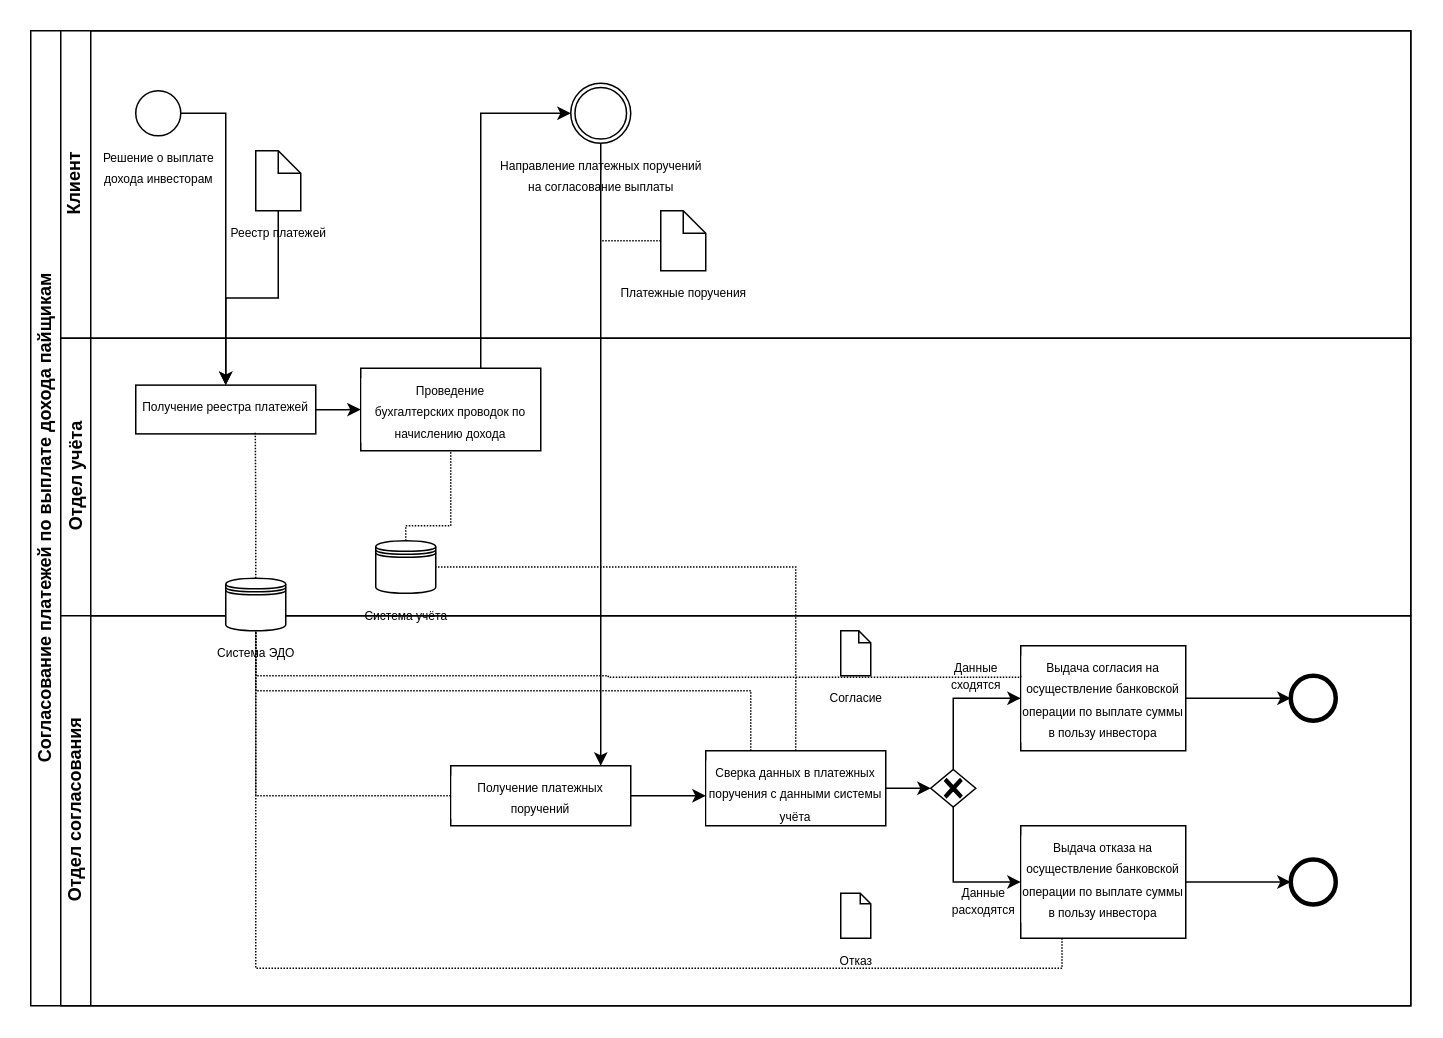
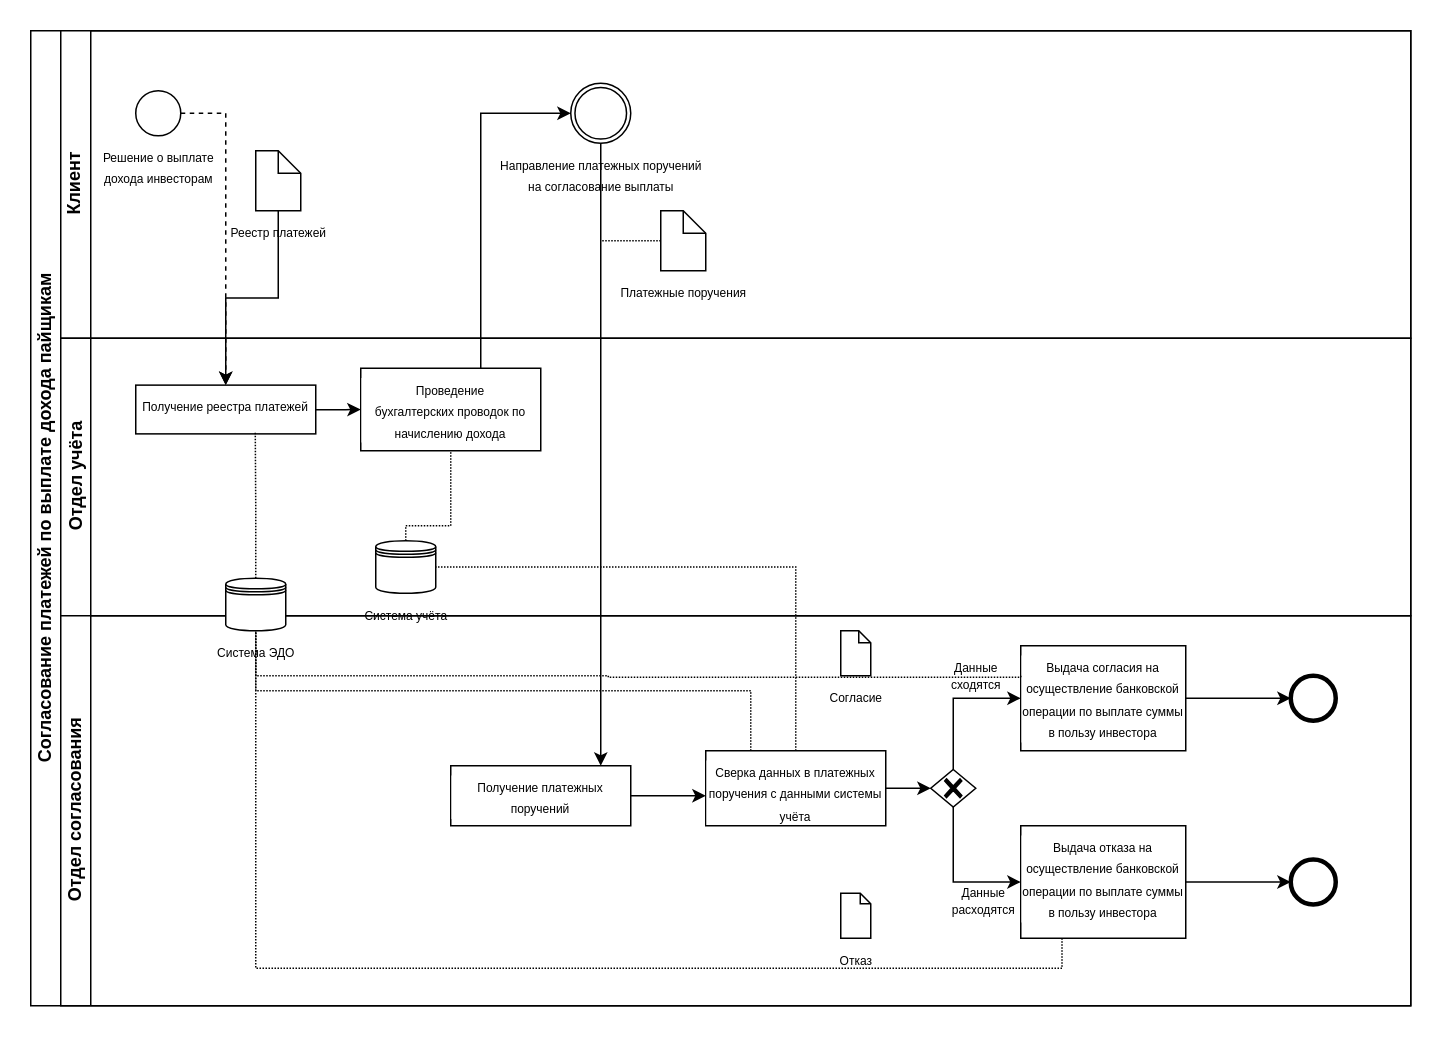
(226, 182) -> (226, 182)
(354, 796) -> none
